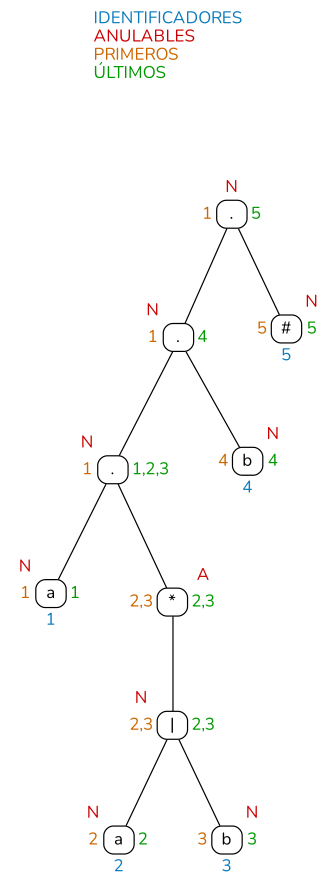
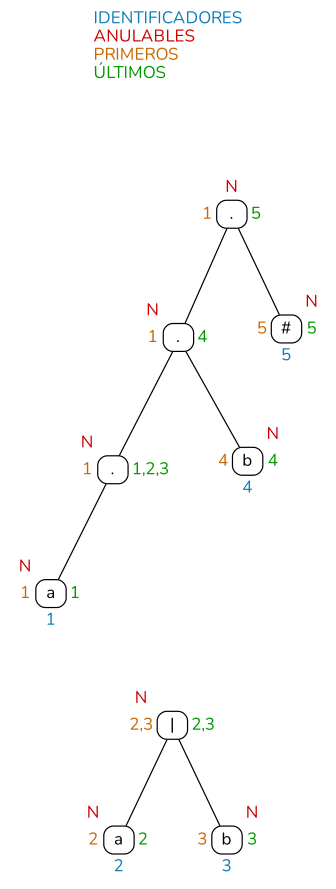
(172, 593) -> none
